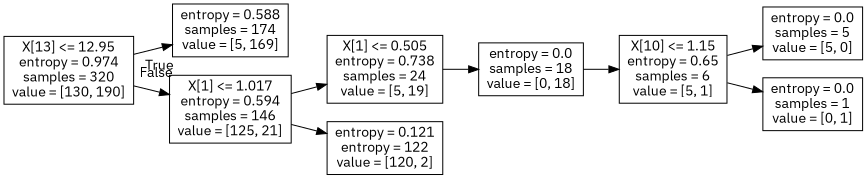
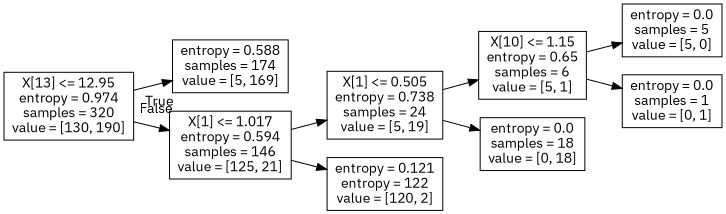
(596, 69) -> (456, 86)
